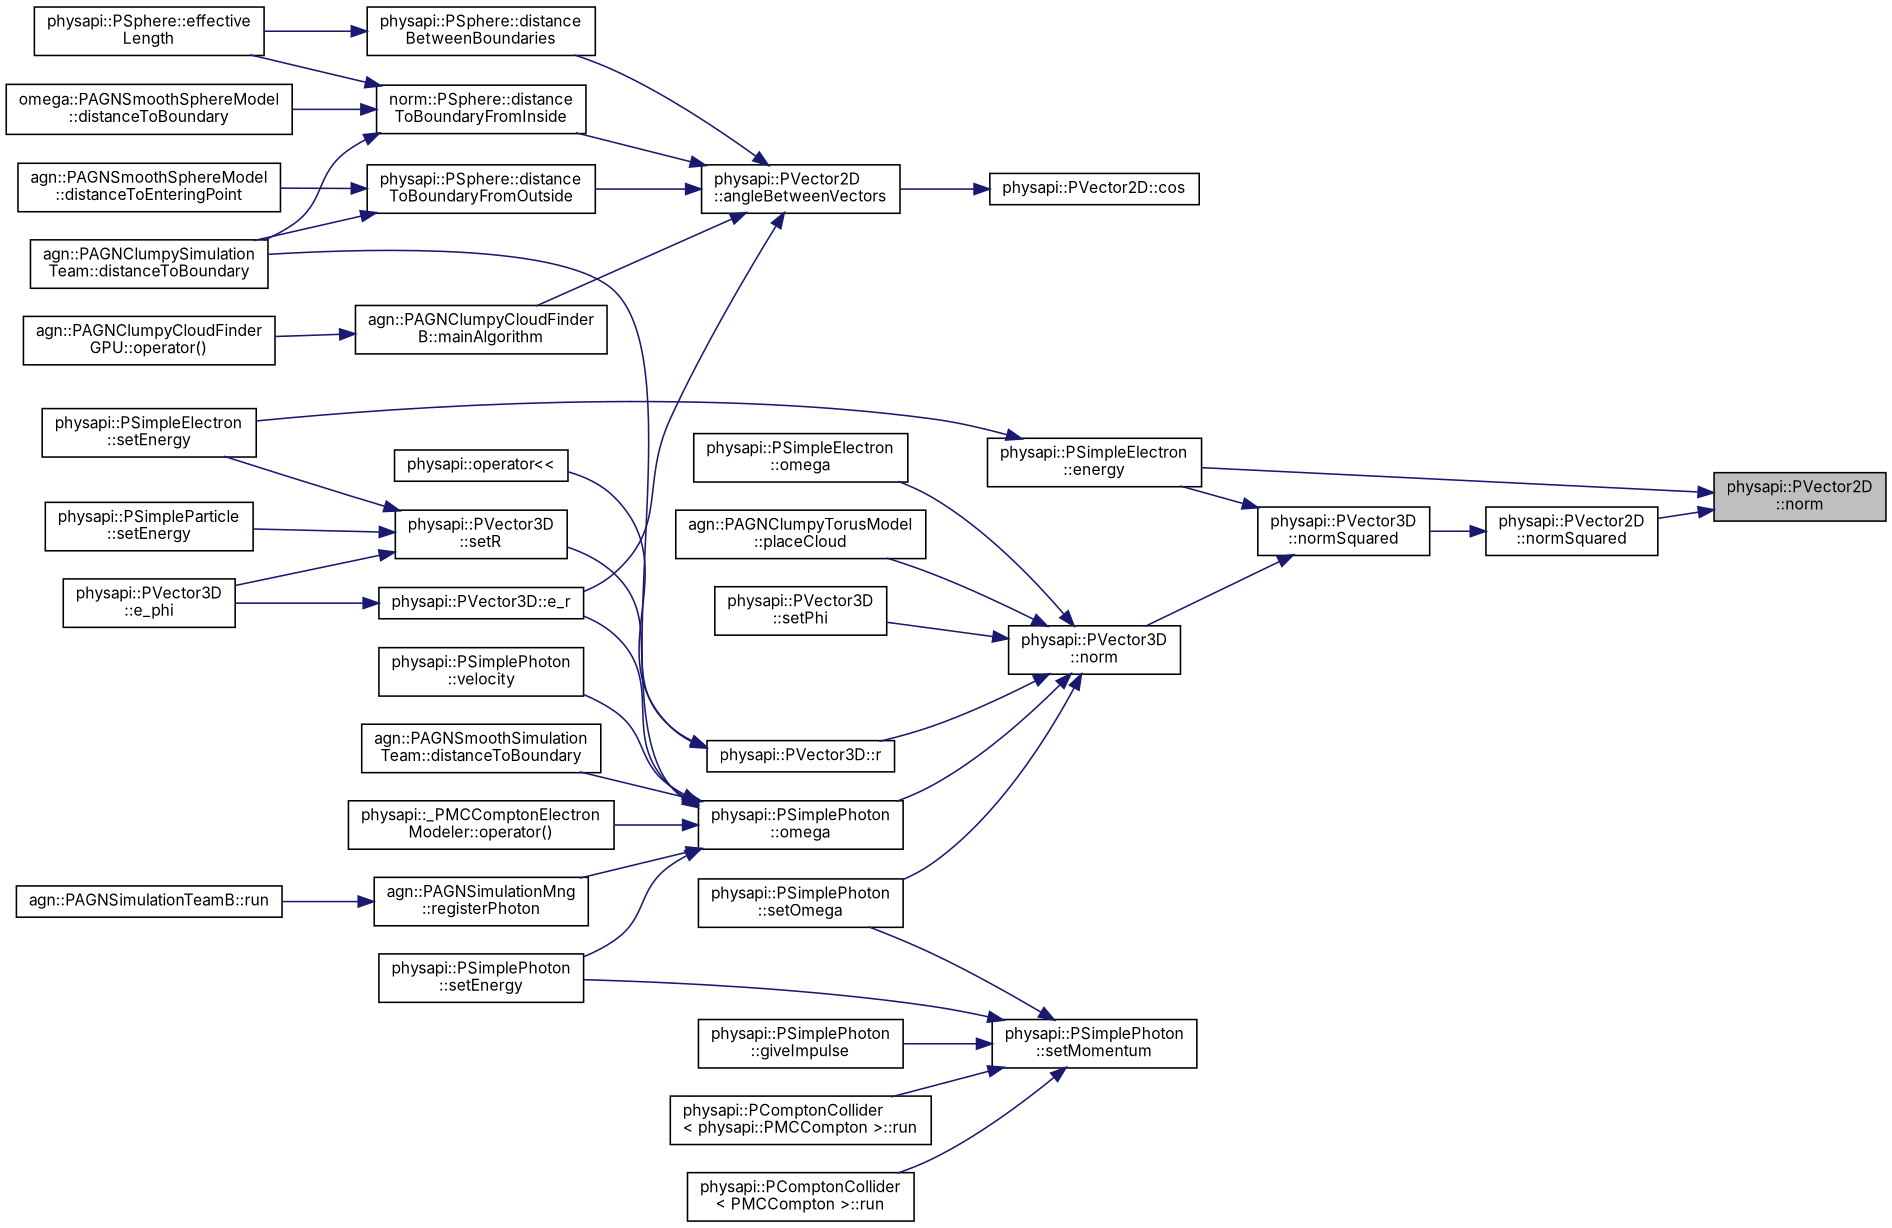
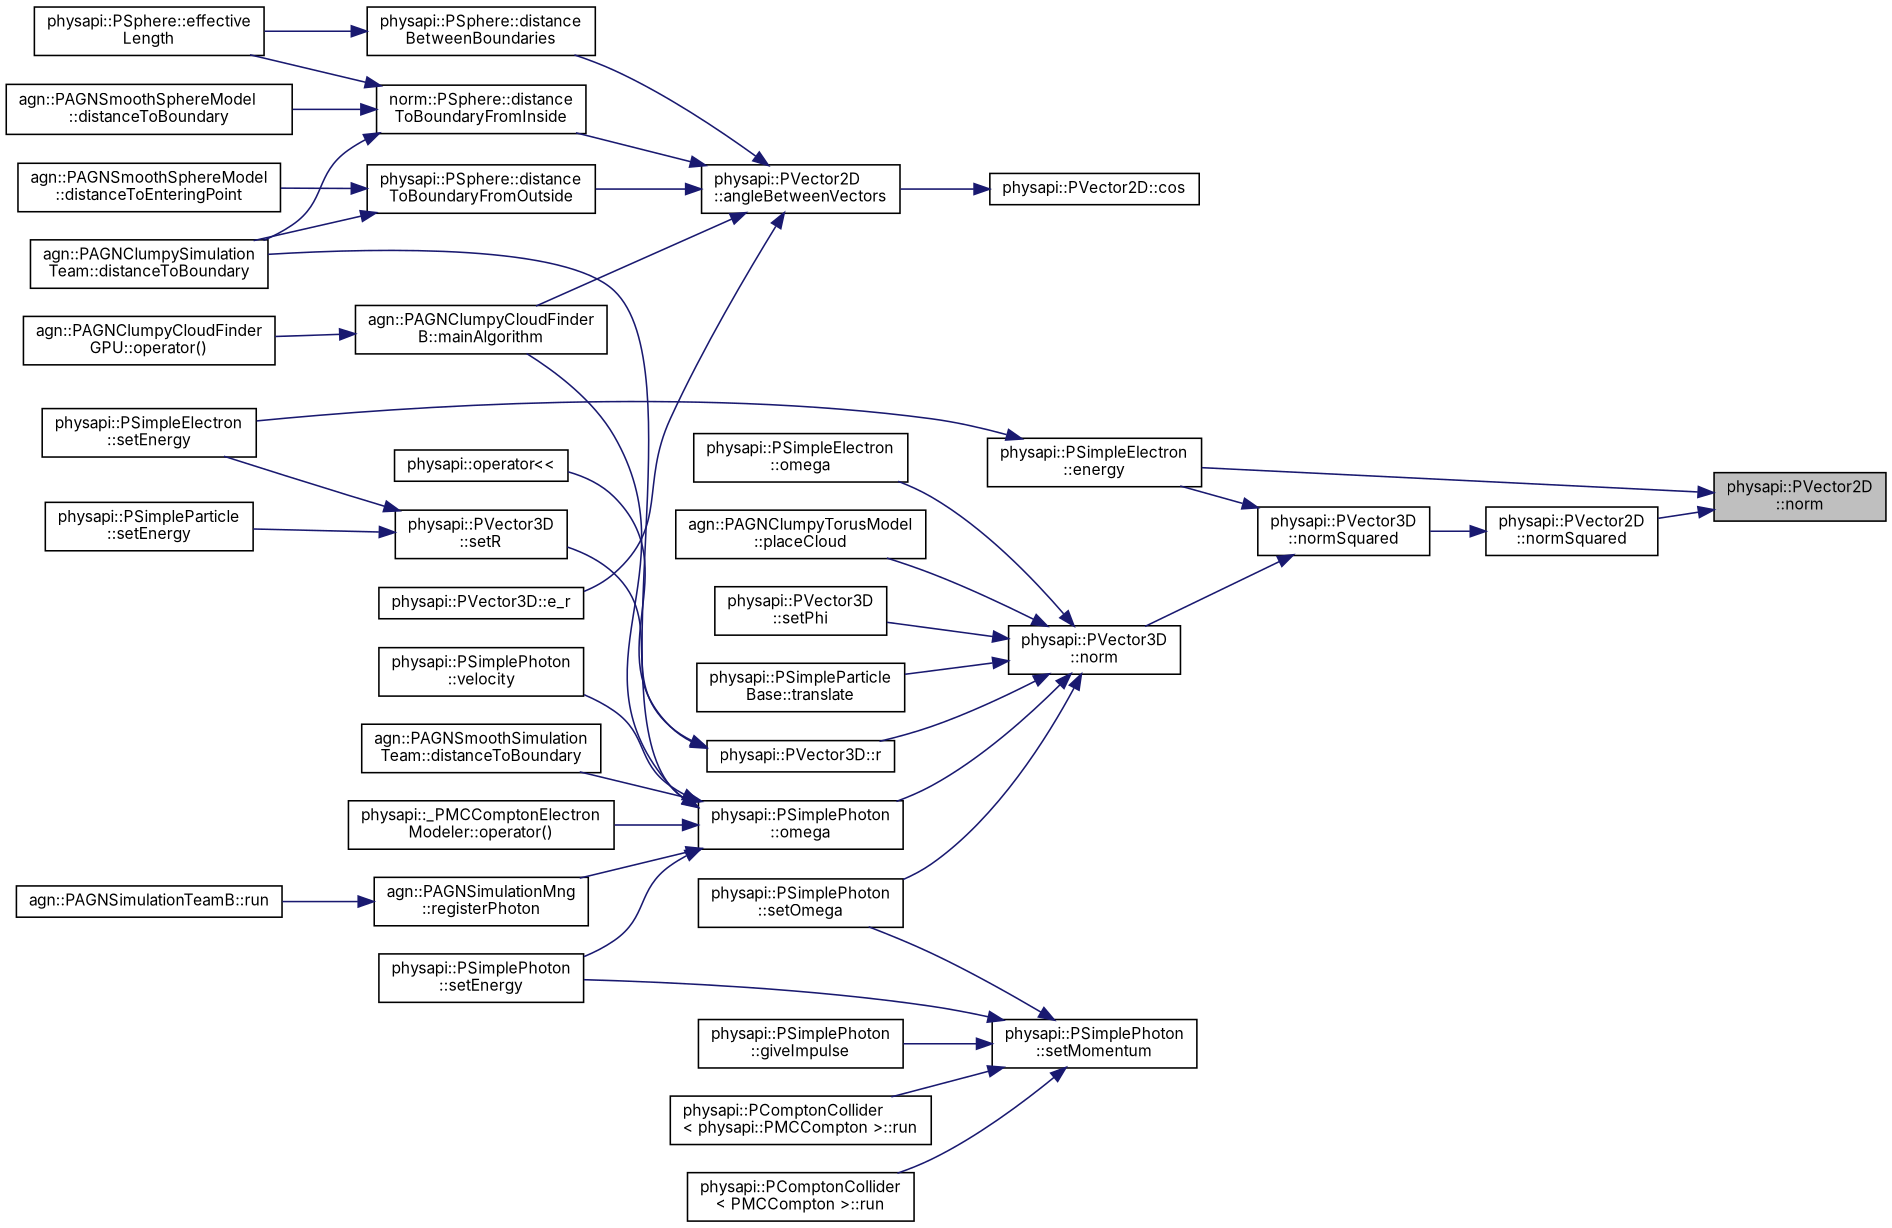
(149, 109) -> (149, 109)
(149, 603) -> none
(630, 654) -> (637, 500)
none -> (801, 688)
